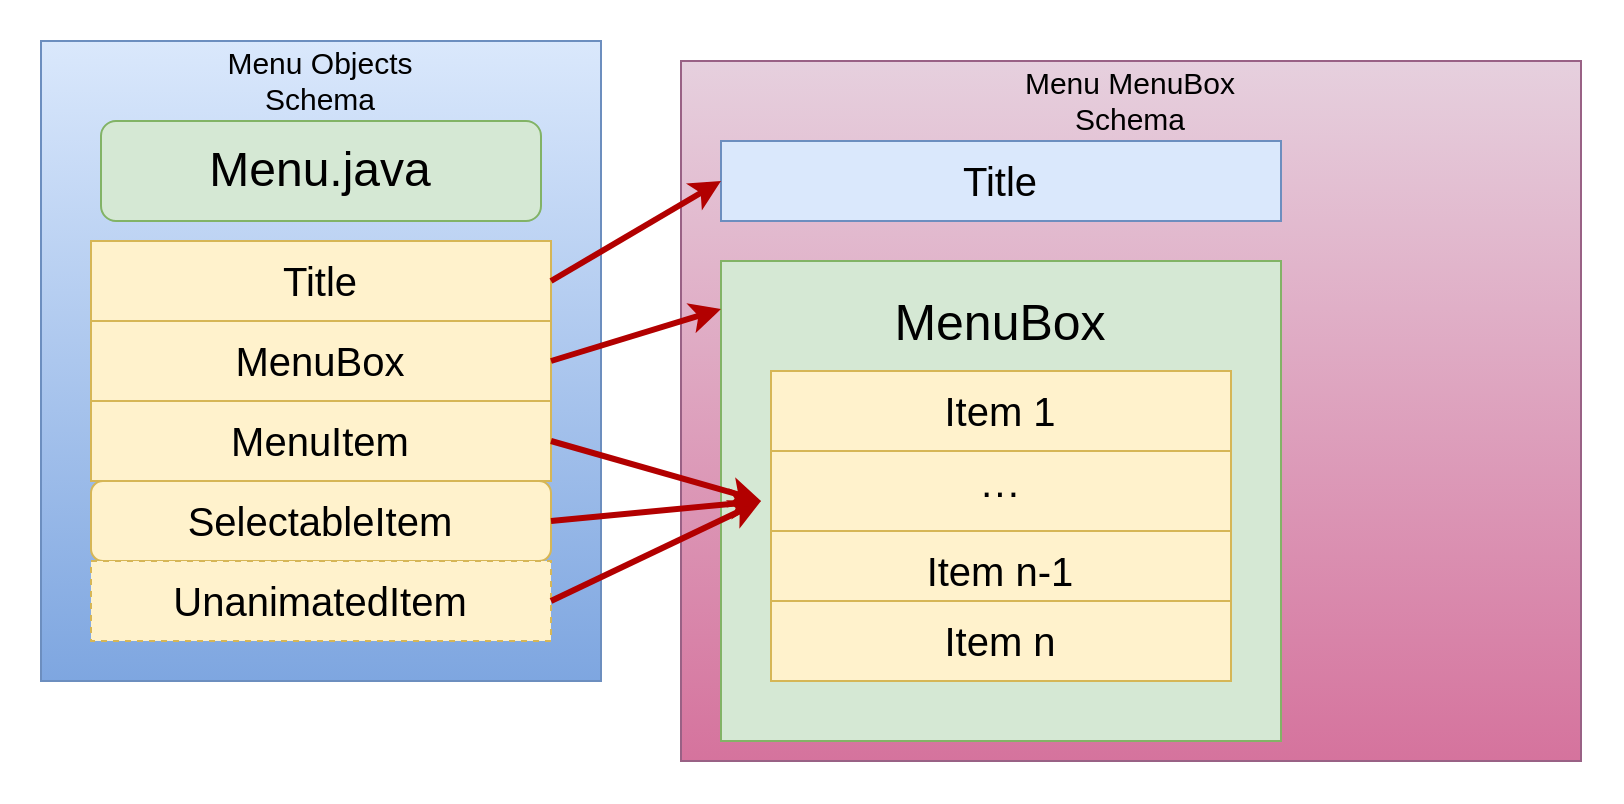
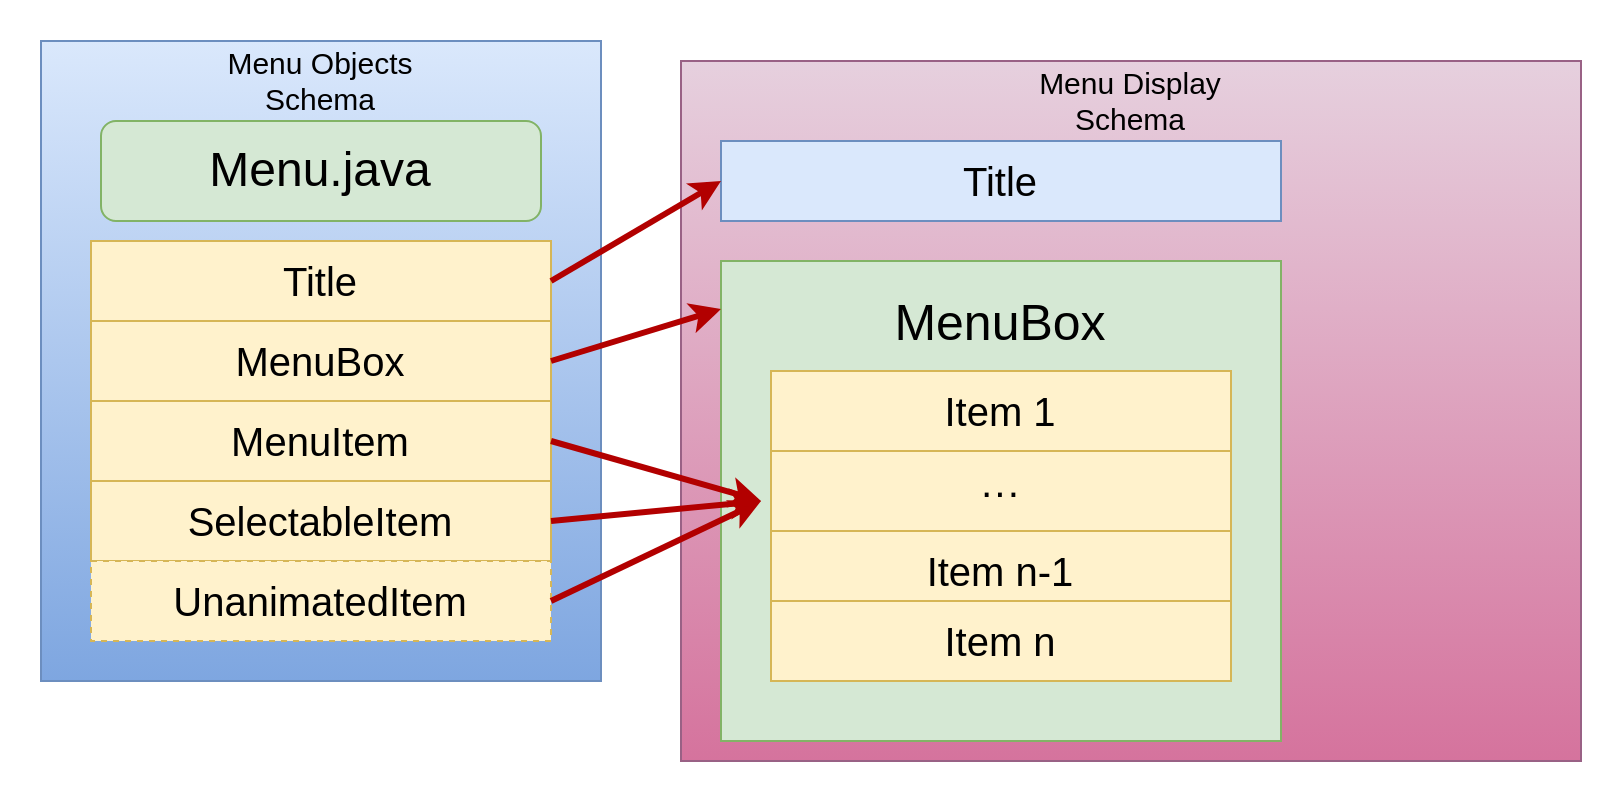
(1131, 101) -> (1131, 101)
(321, 521) -> (321, 521)
